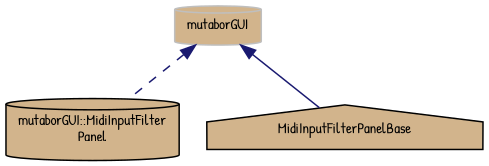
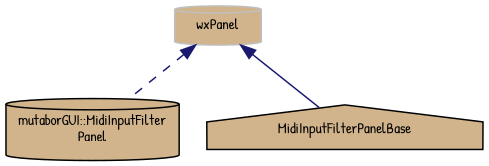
(218, 25) -> (218, 25)
